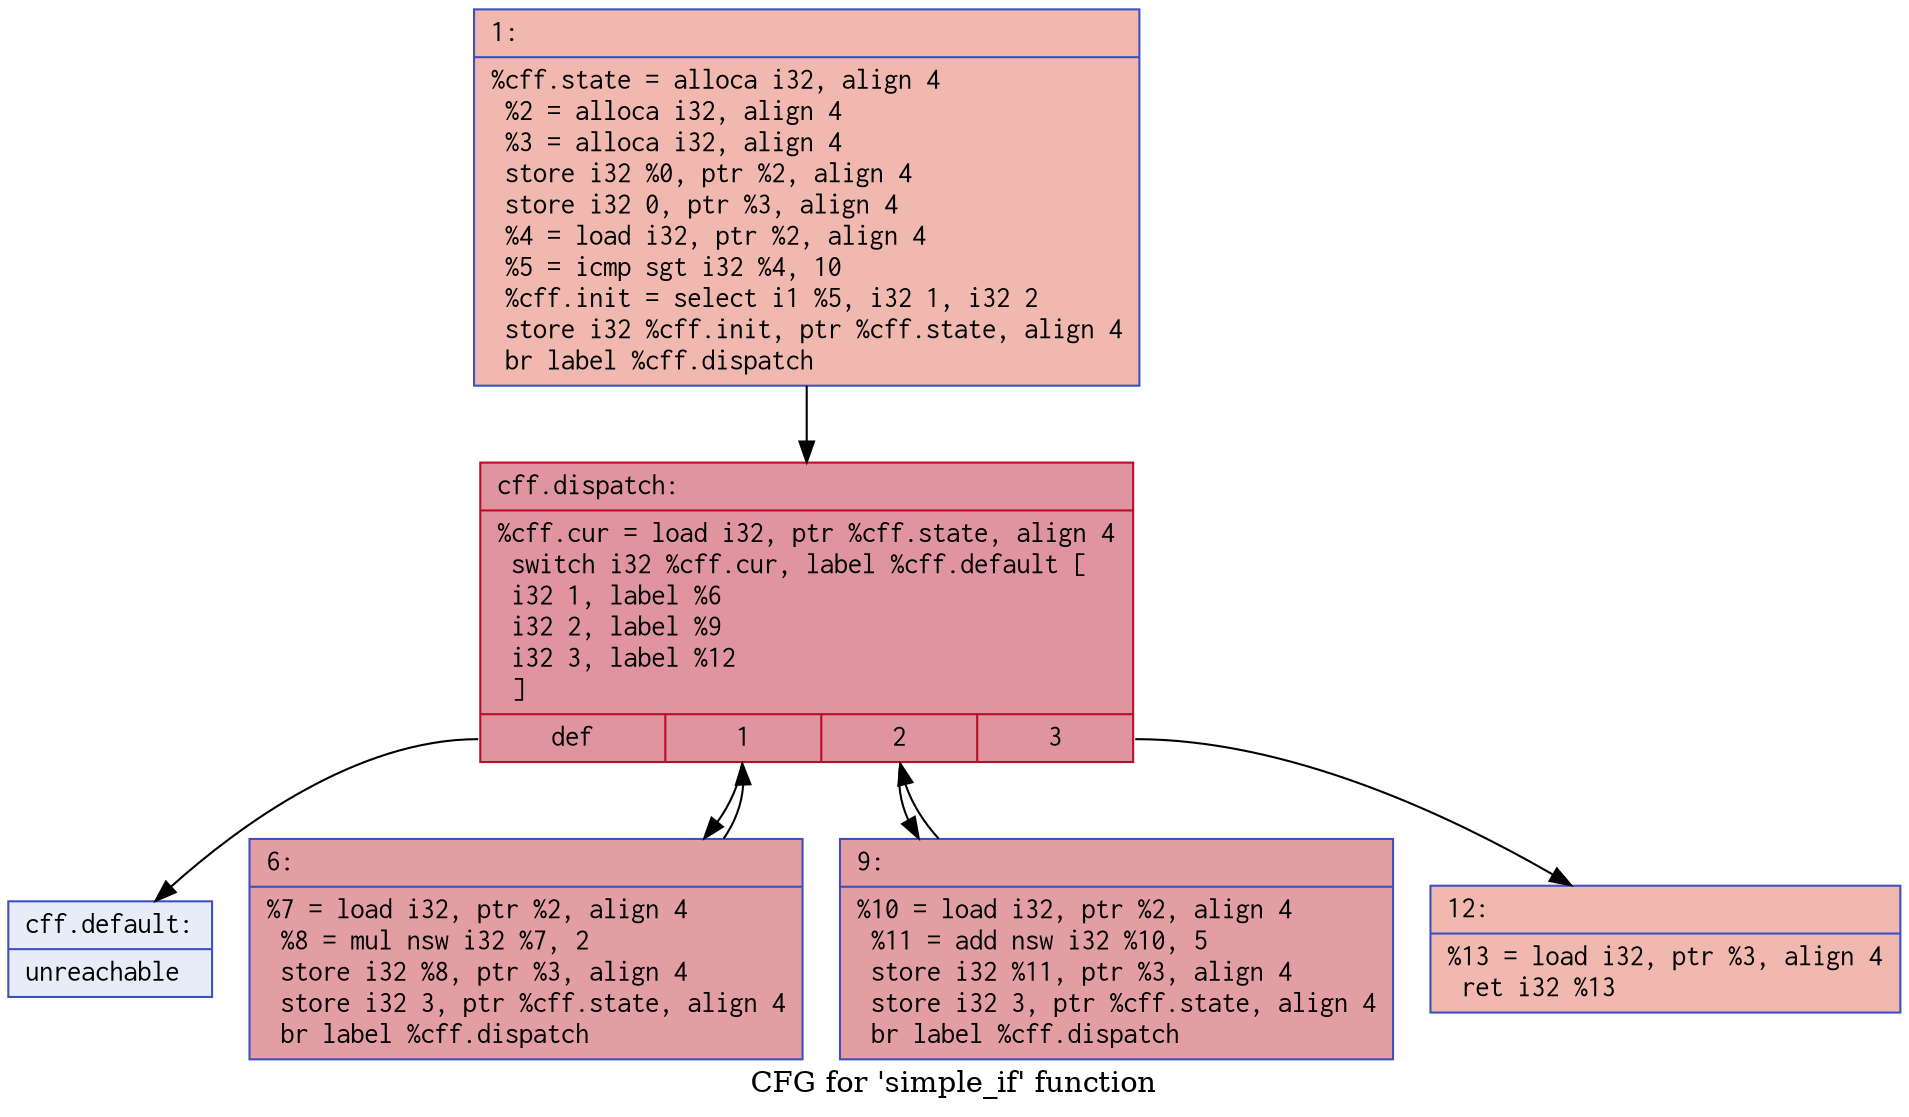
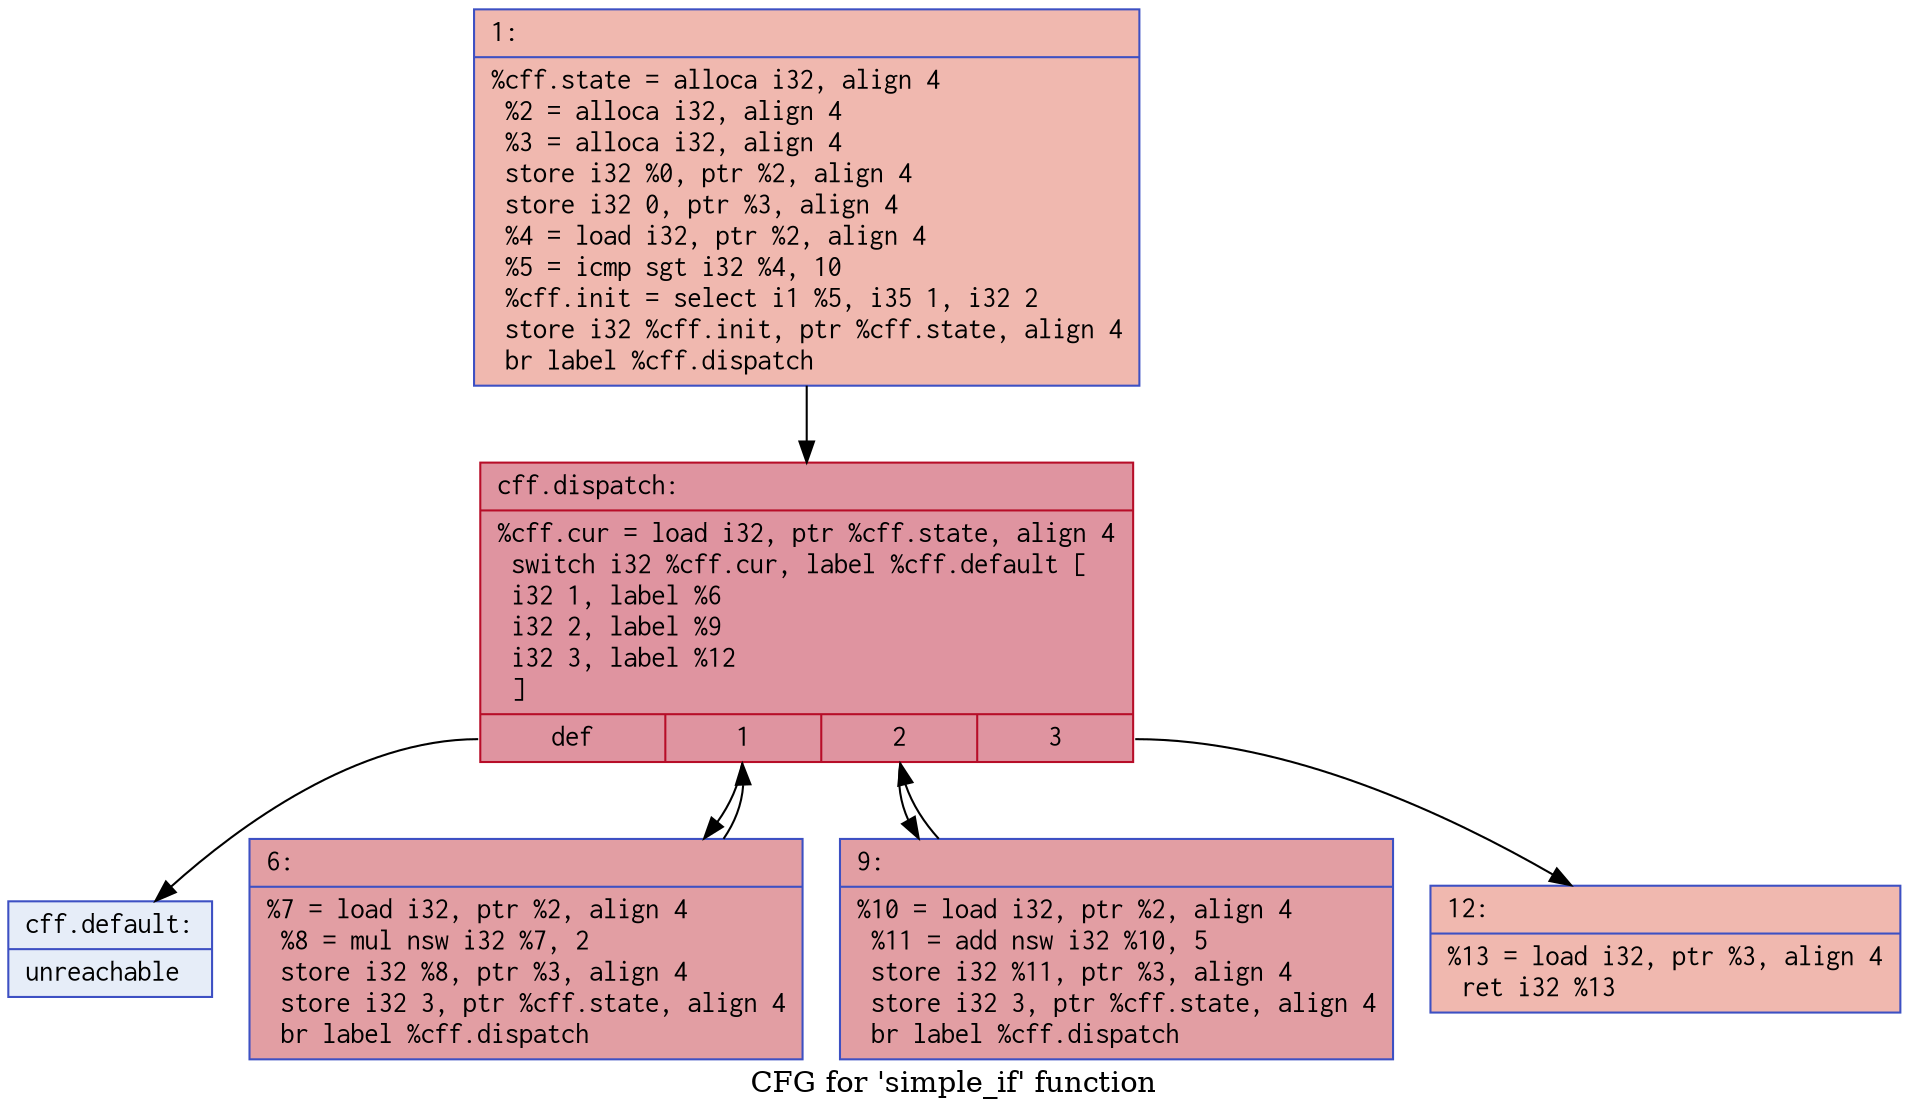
(765, 298) -> (765, 298)
